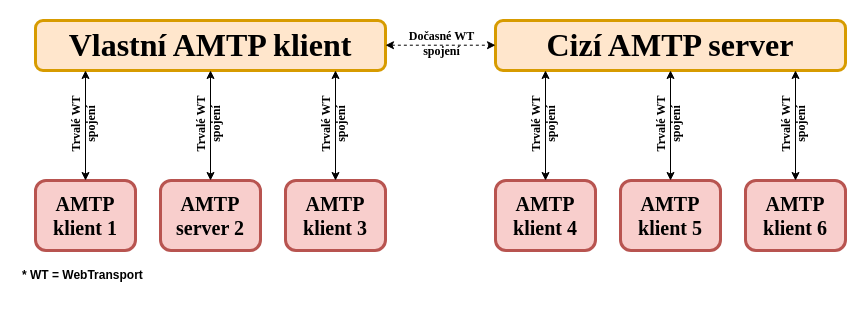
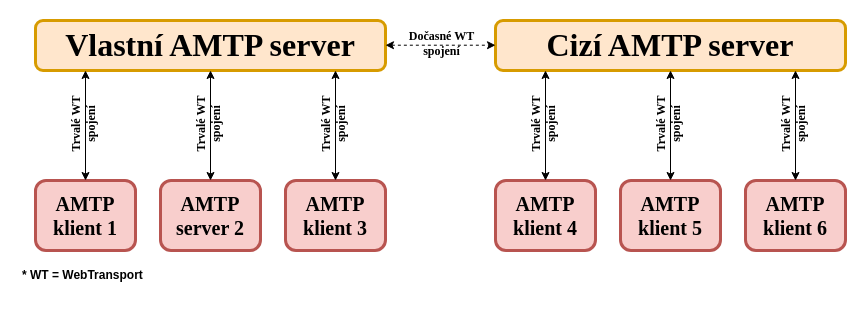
(211, 46) -> (211, 46)
